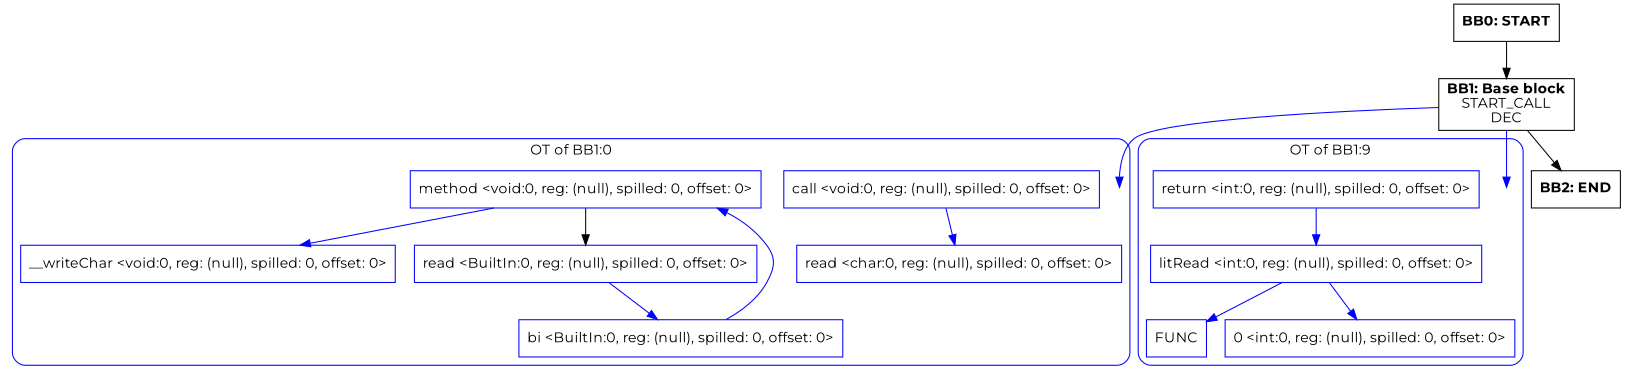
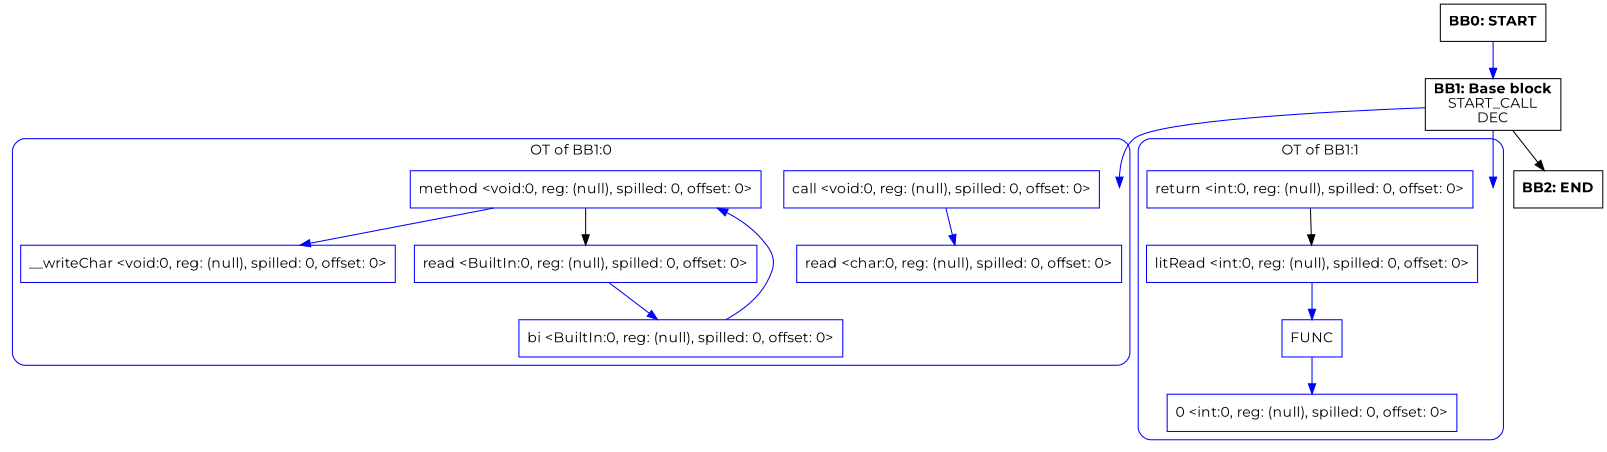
(1507, 55) -> (1493, 55)
(1331, 151) -> (1321, 151)
(1316, 222) -> (1311, 222)
(1340, 297) -> (1312, 371)
